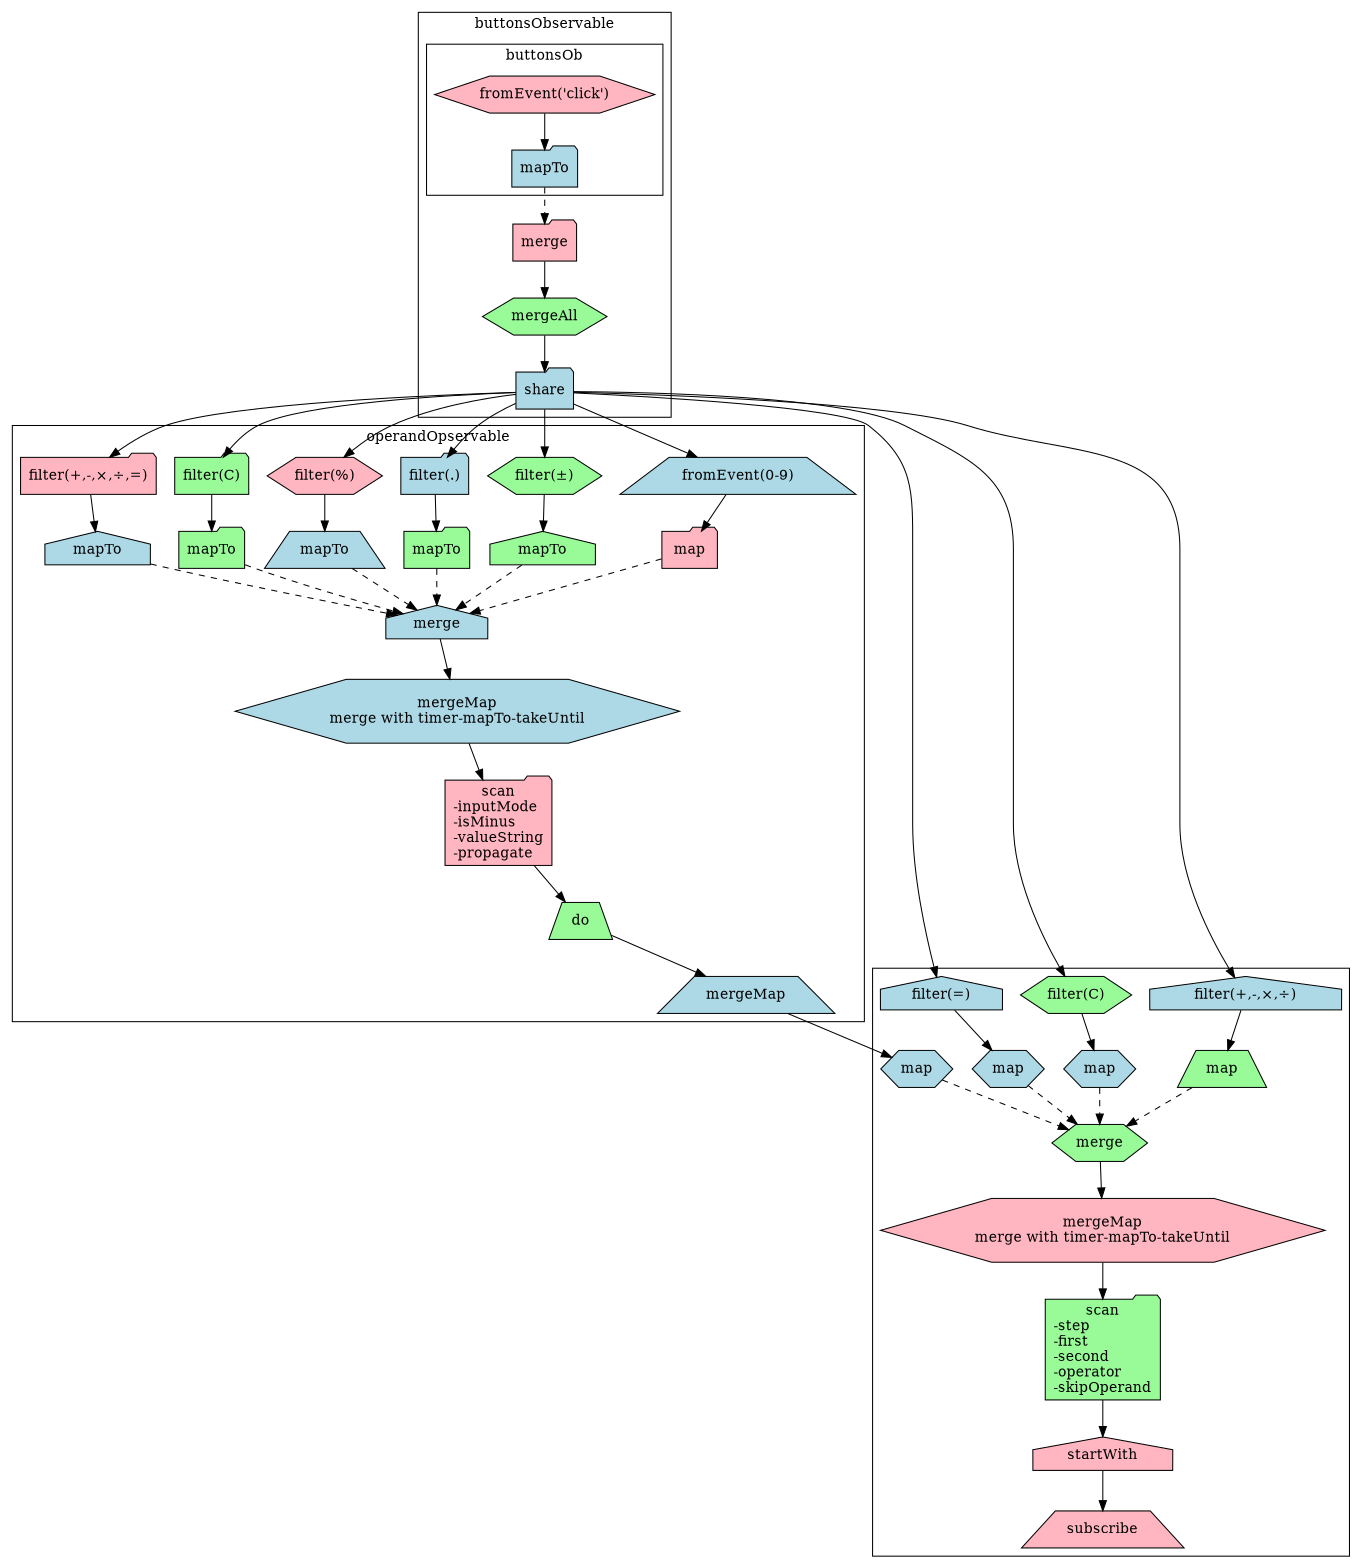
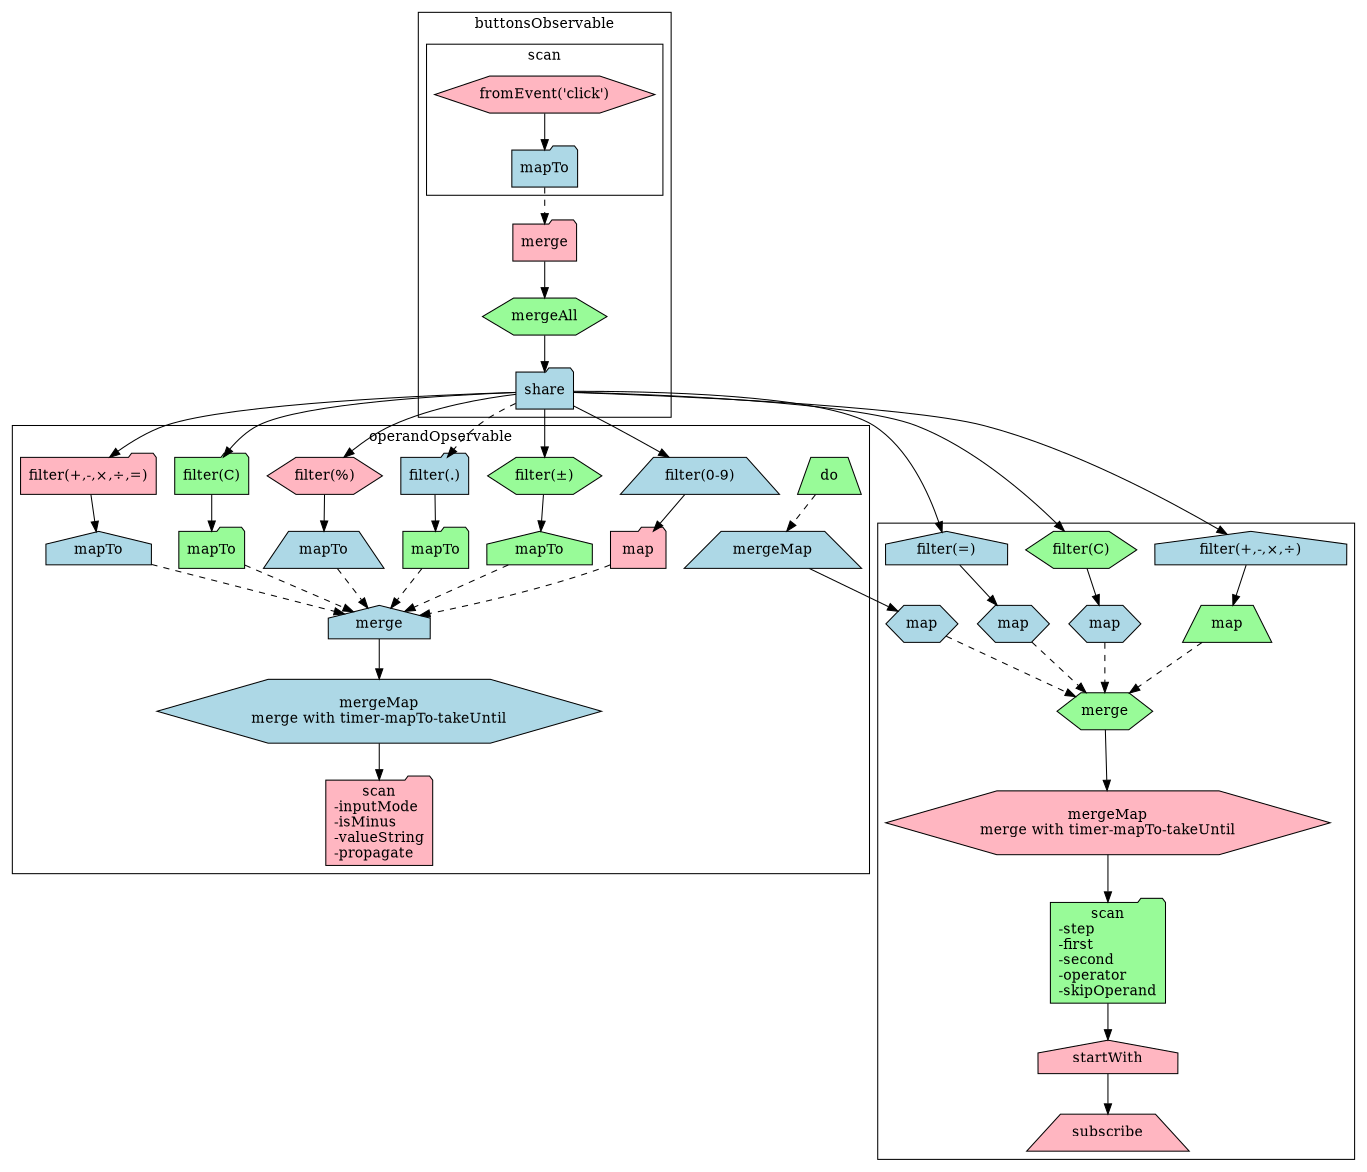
(545, 56) -> (545, 56)
(470, 432) -> (470, 432)
(738, 476) -> (700, 476)
(546, 880) -> none
(654, 954) -> (804, 509)
